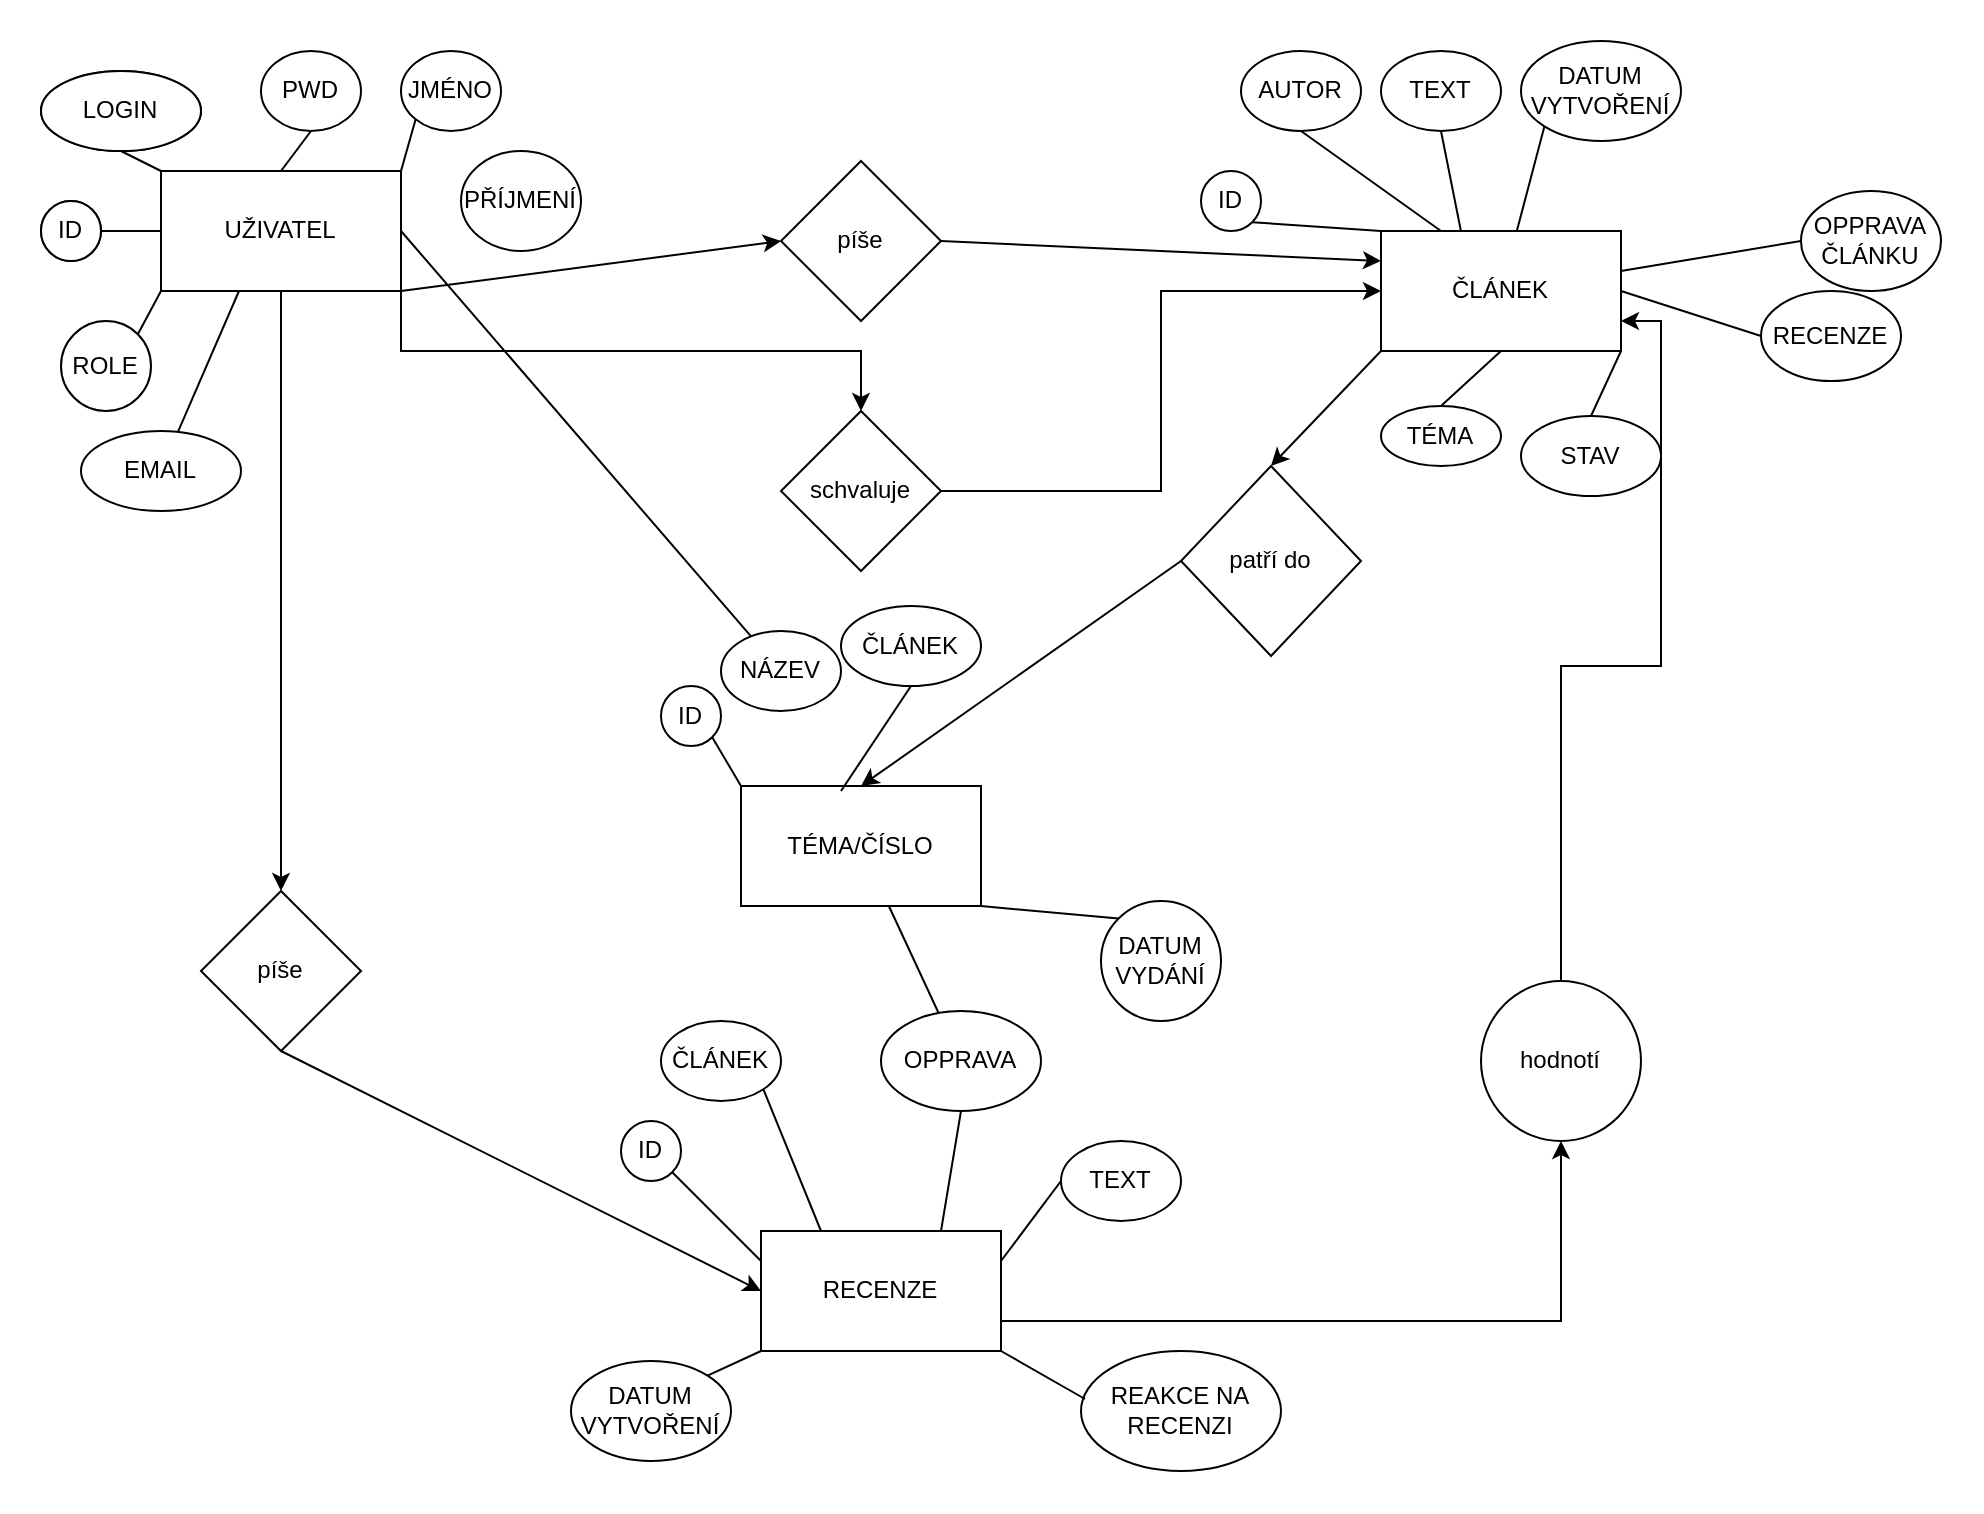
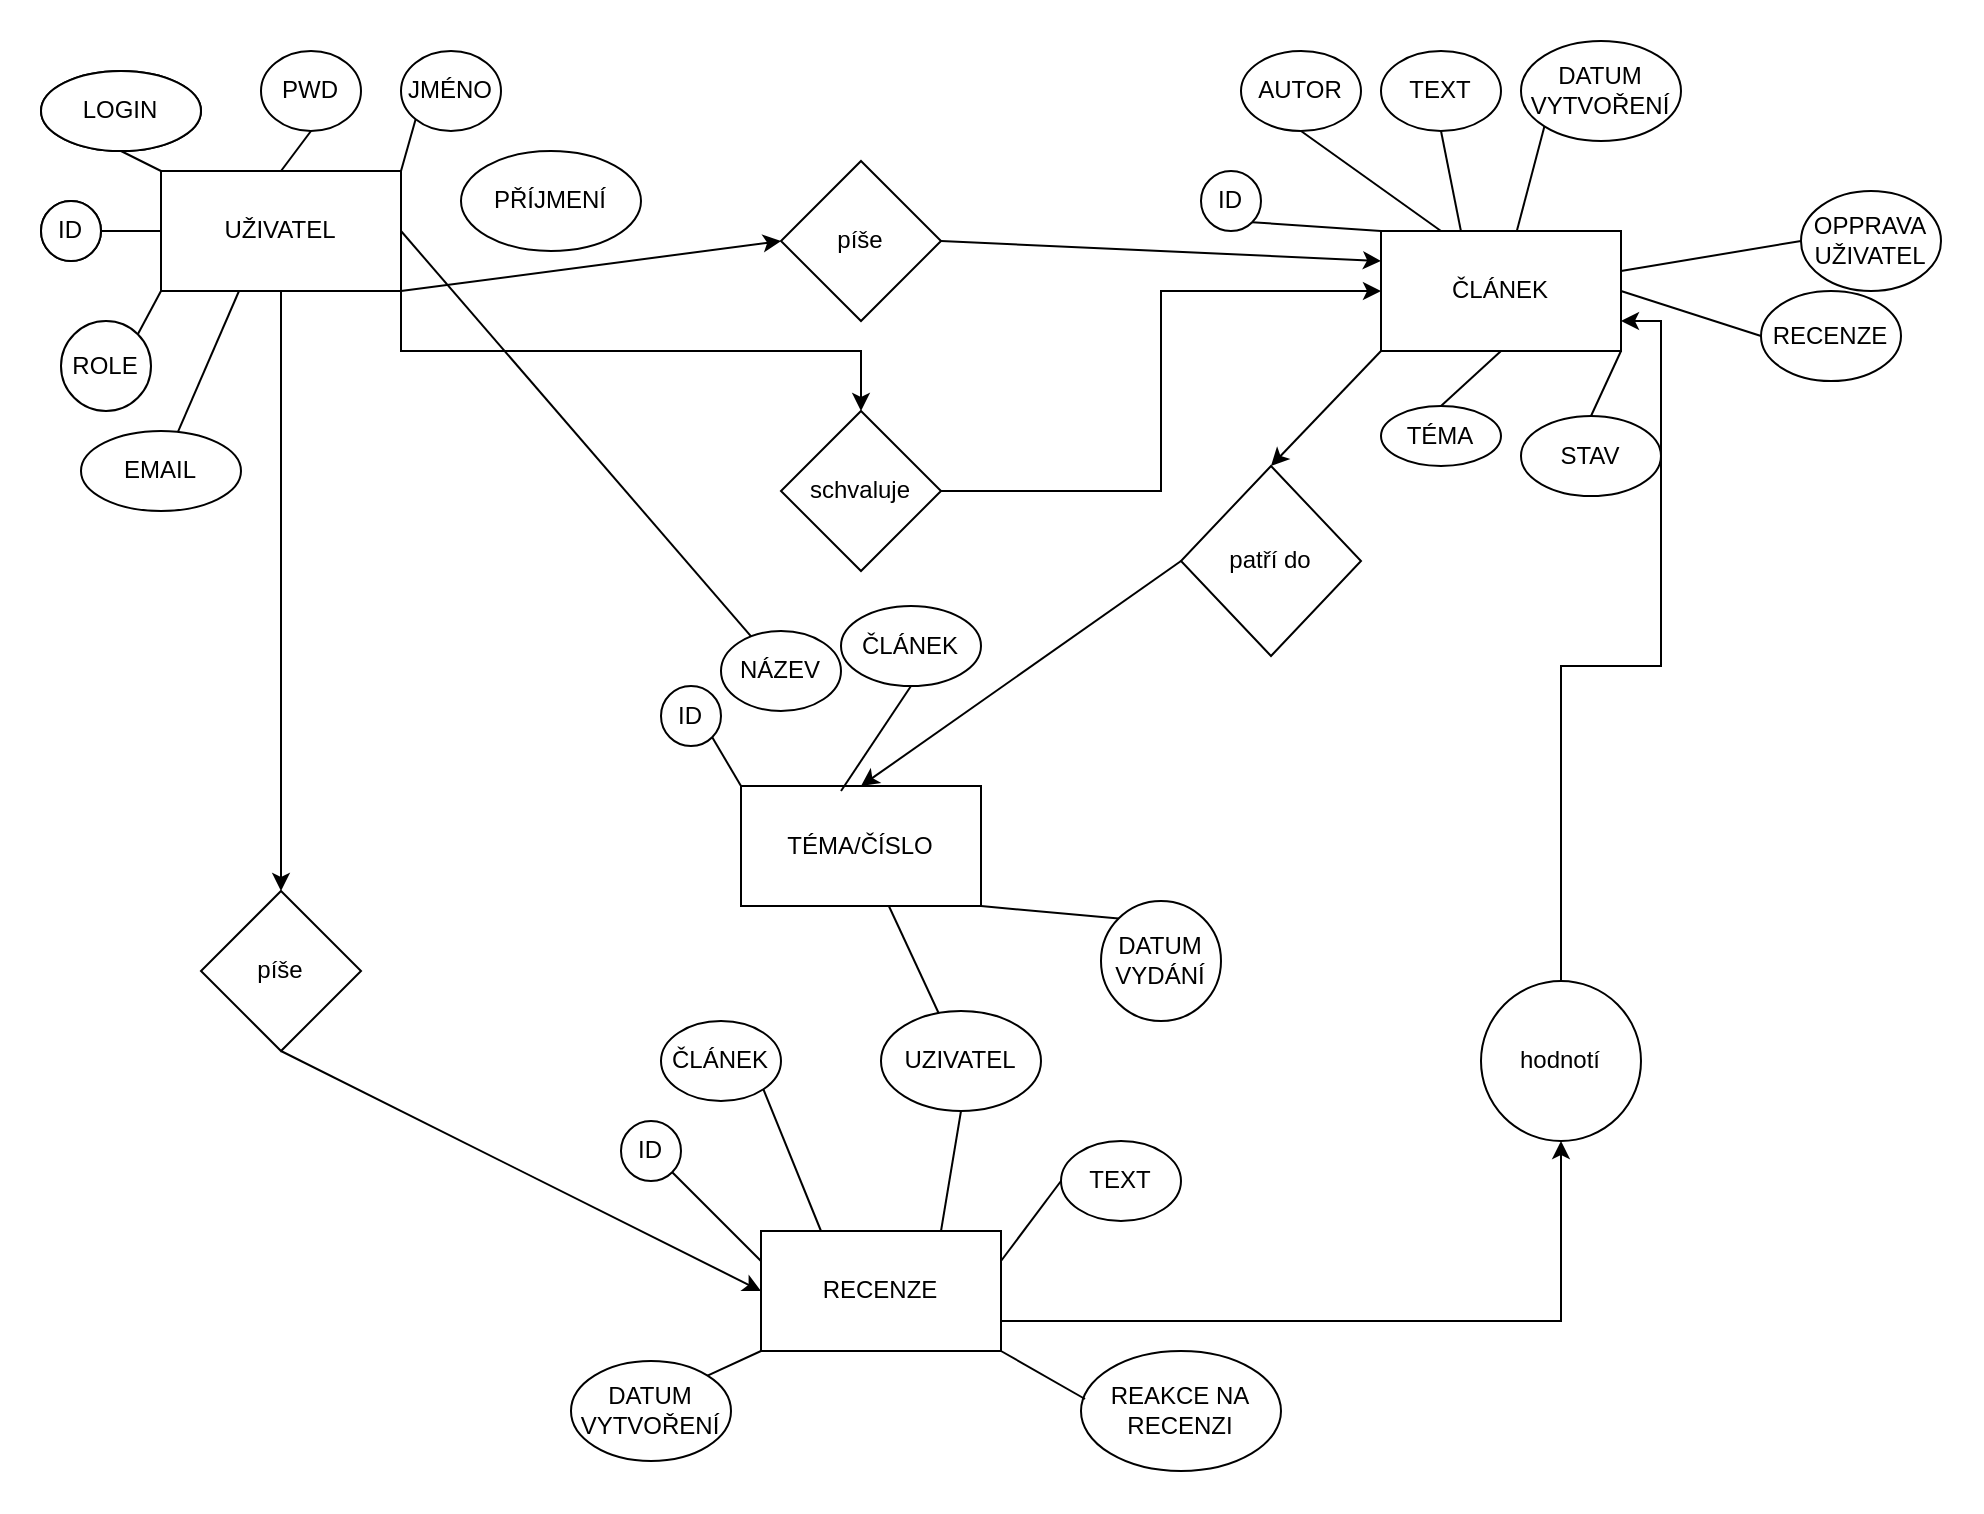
(521, 201) -> (551, 201)
(1871, 241) -> (1871, 241)
(961, 1061) -> (961, 1061)
